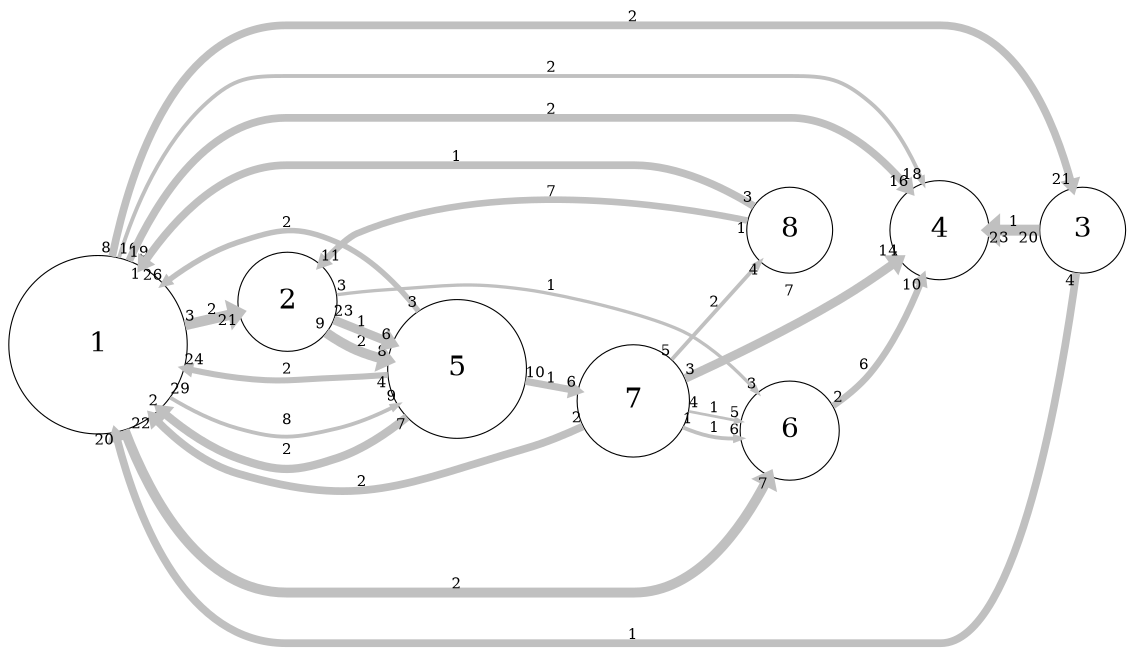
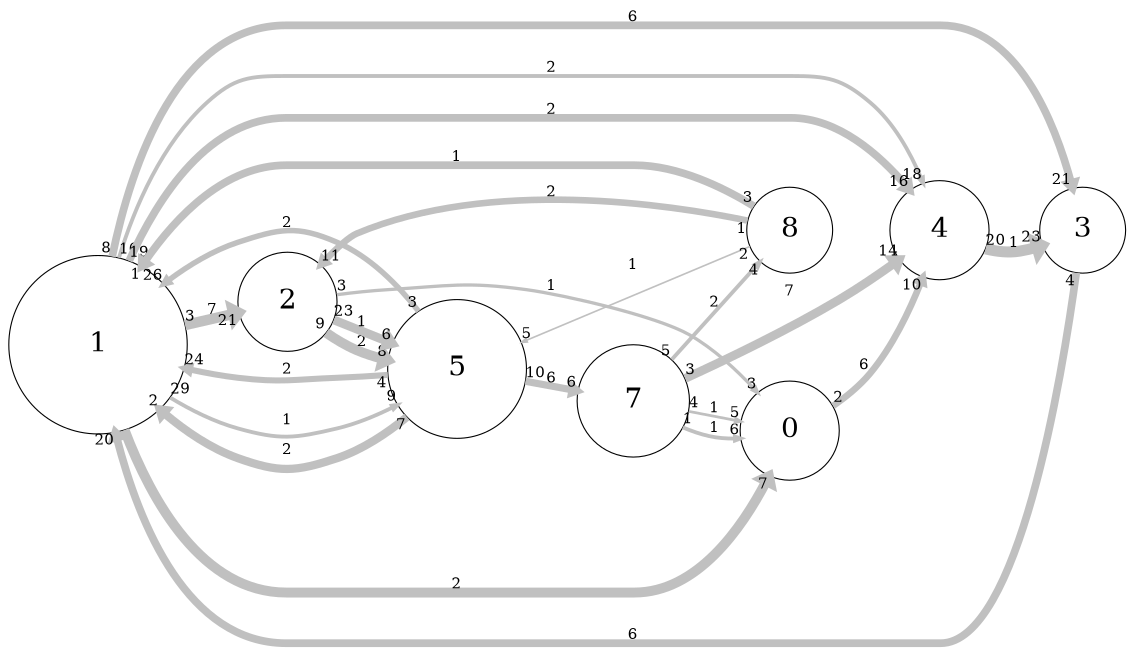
(633, 17) -> (633, 17)
(552, 192) -> (552, 192)
(1017, 230) -> (1011, 252)
none -> (638, 293)
(213, 310) -> (213, 310)
(552, 378) -> (552, 378)
(287, 420) -> (287, 420)
(790, 431) -> (790, 431)
(365, 490) -> none
(633, 635) -> (633, 635)
